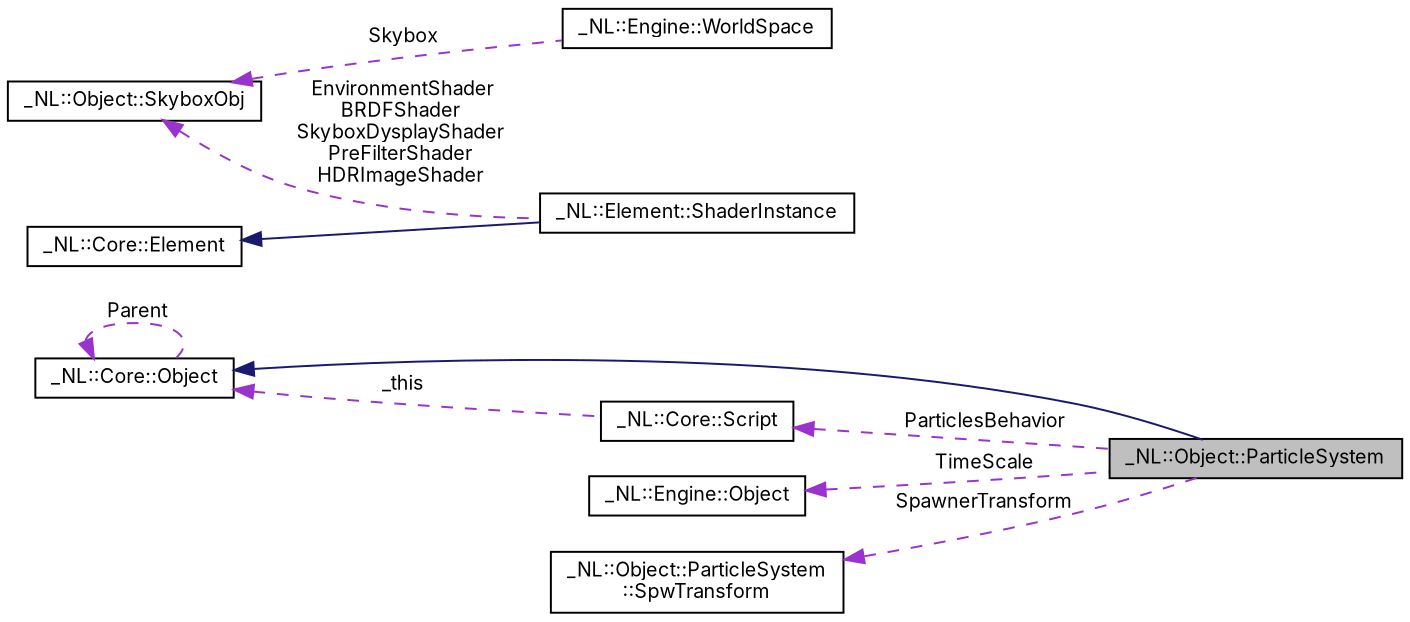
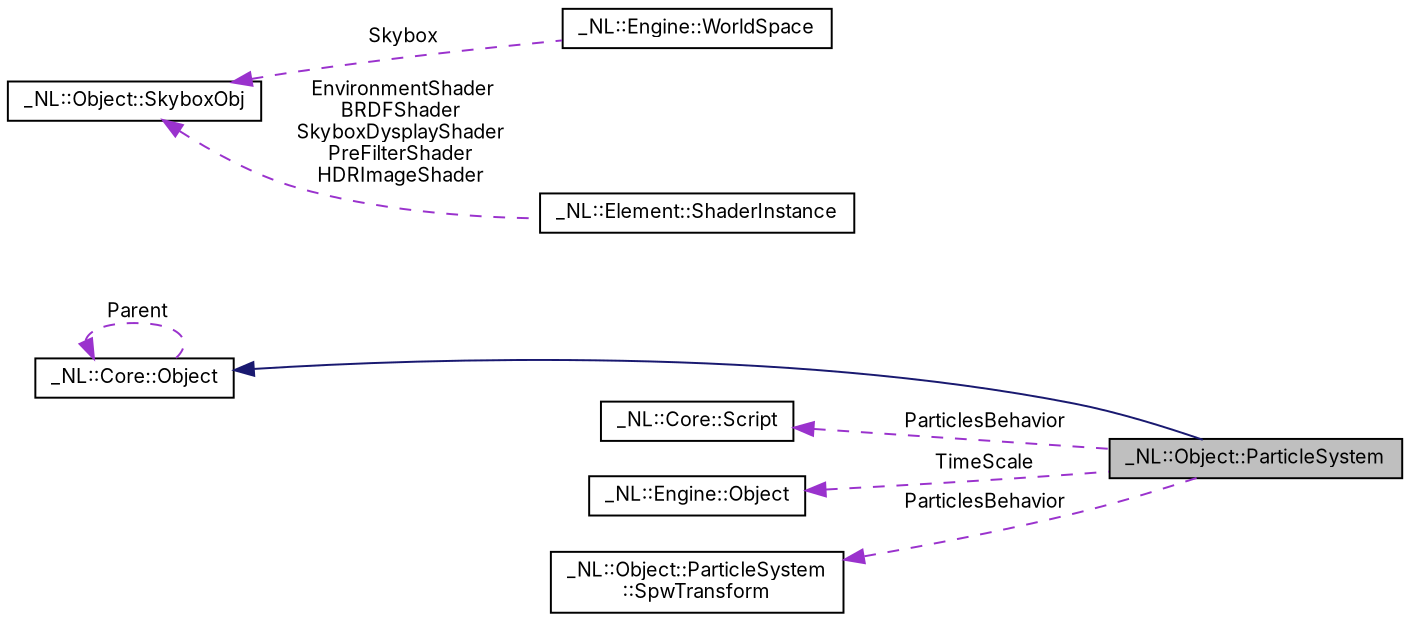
(135, 246) -> none
(427, 406) -> none
(982, 503) -> (982, 503)
